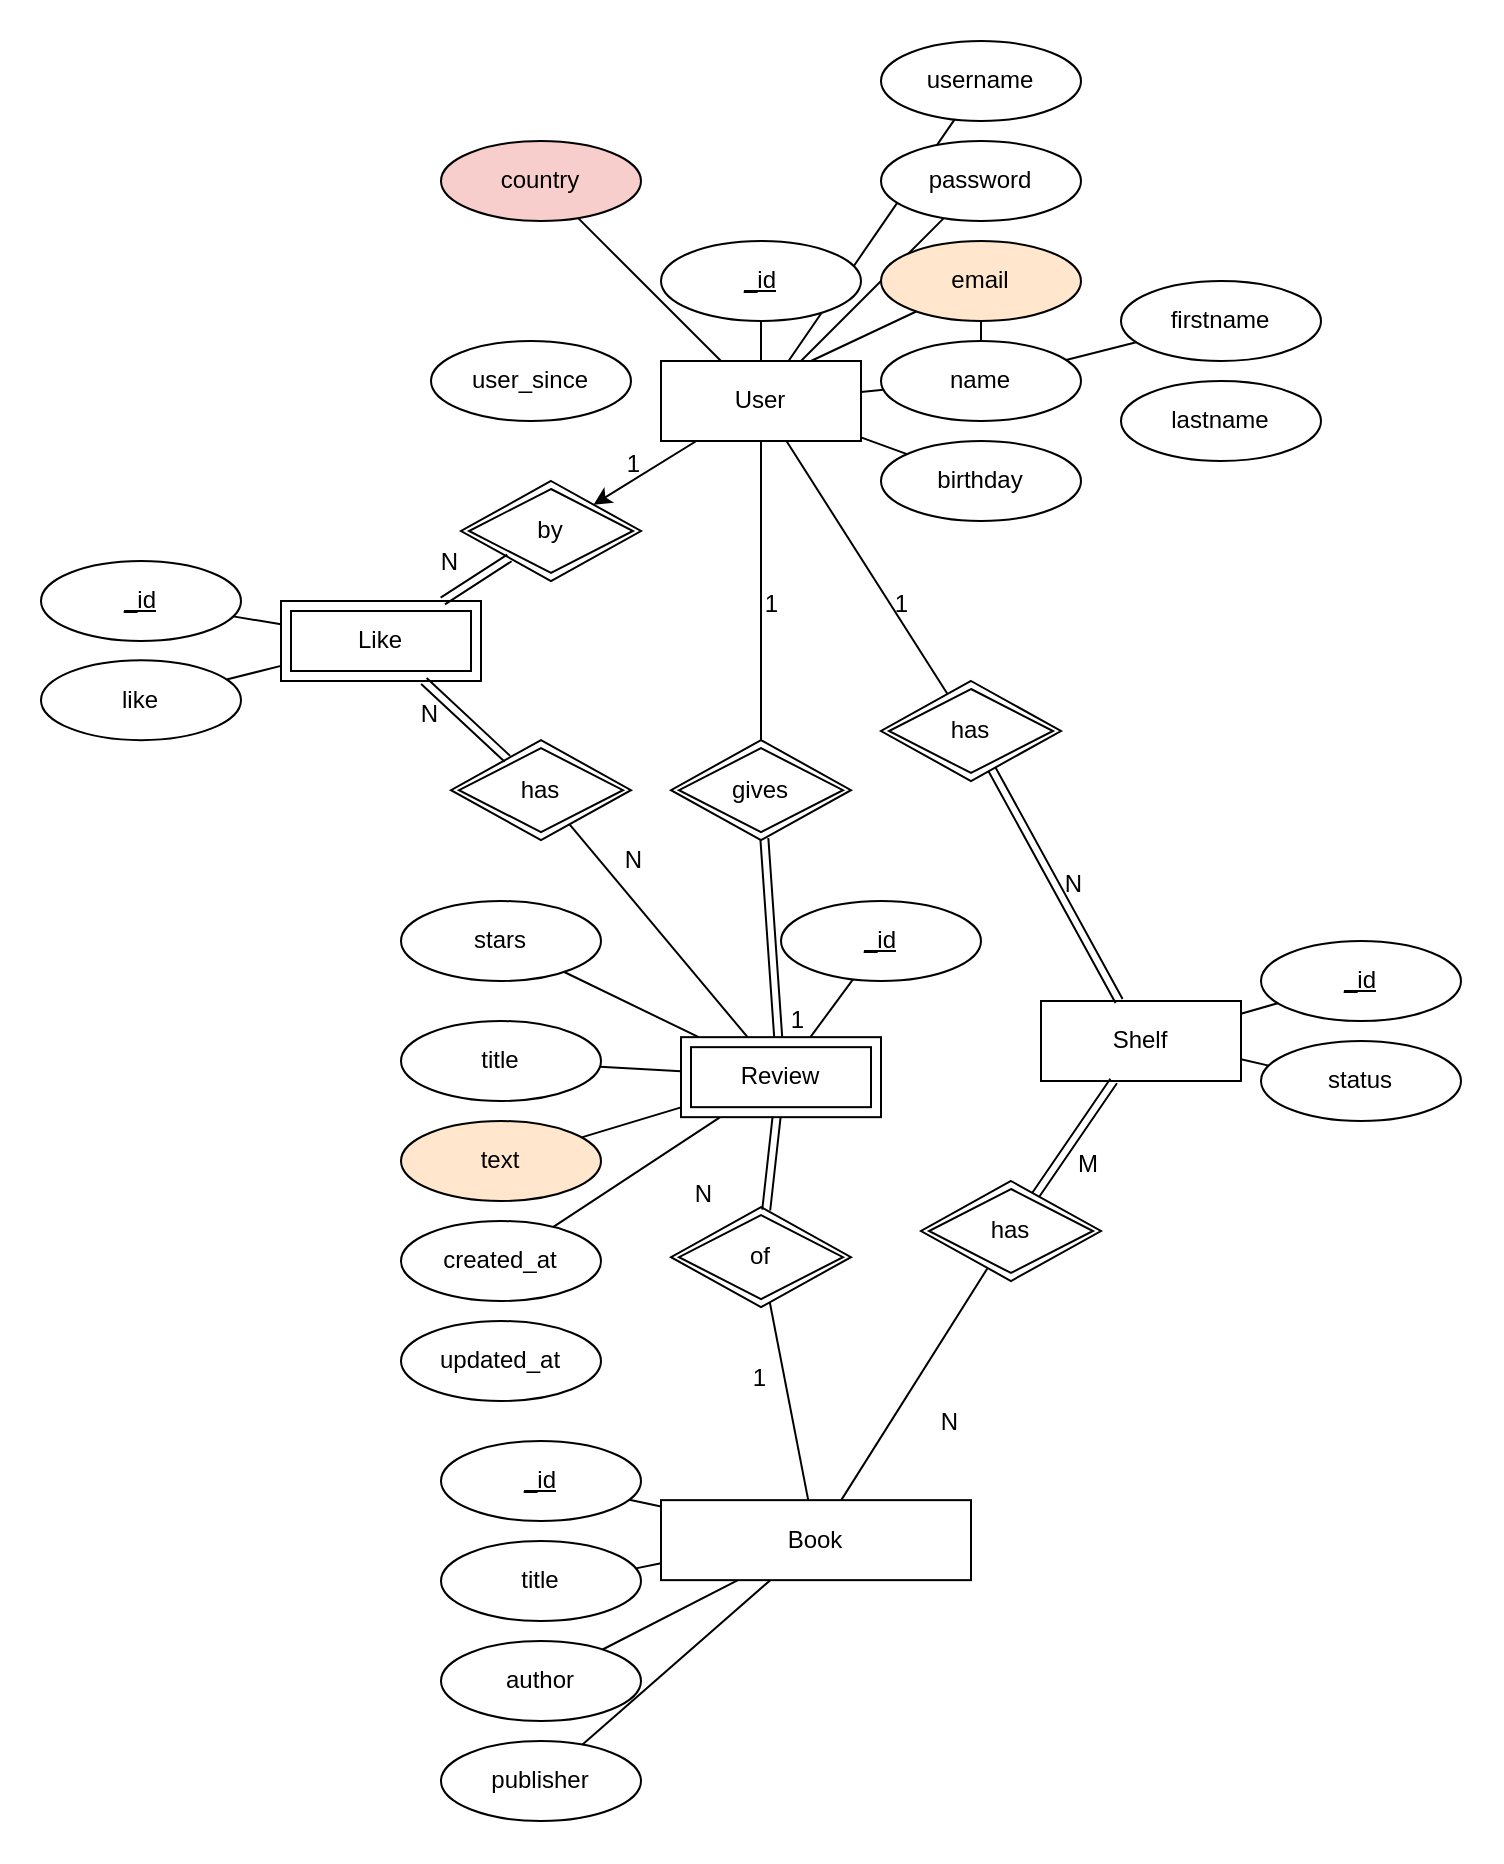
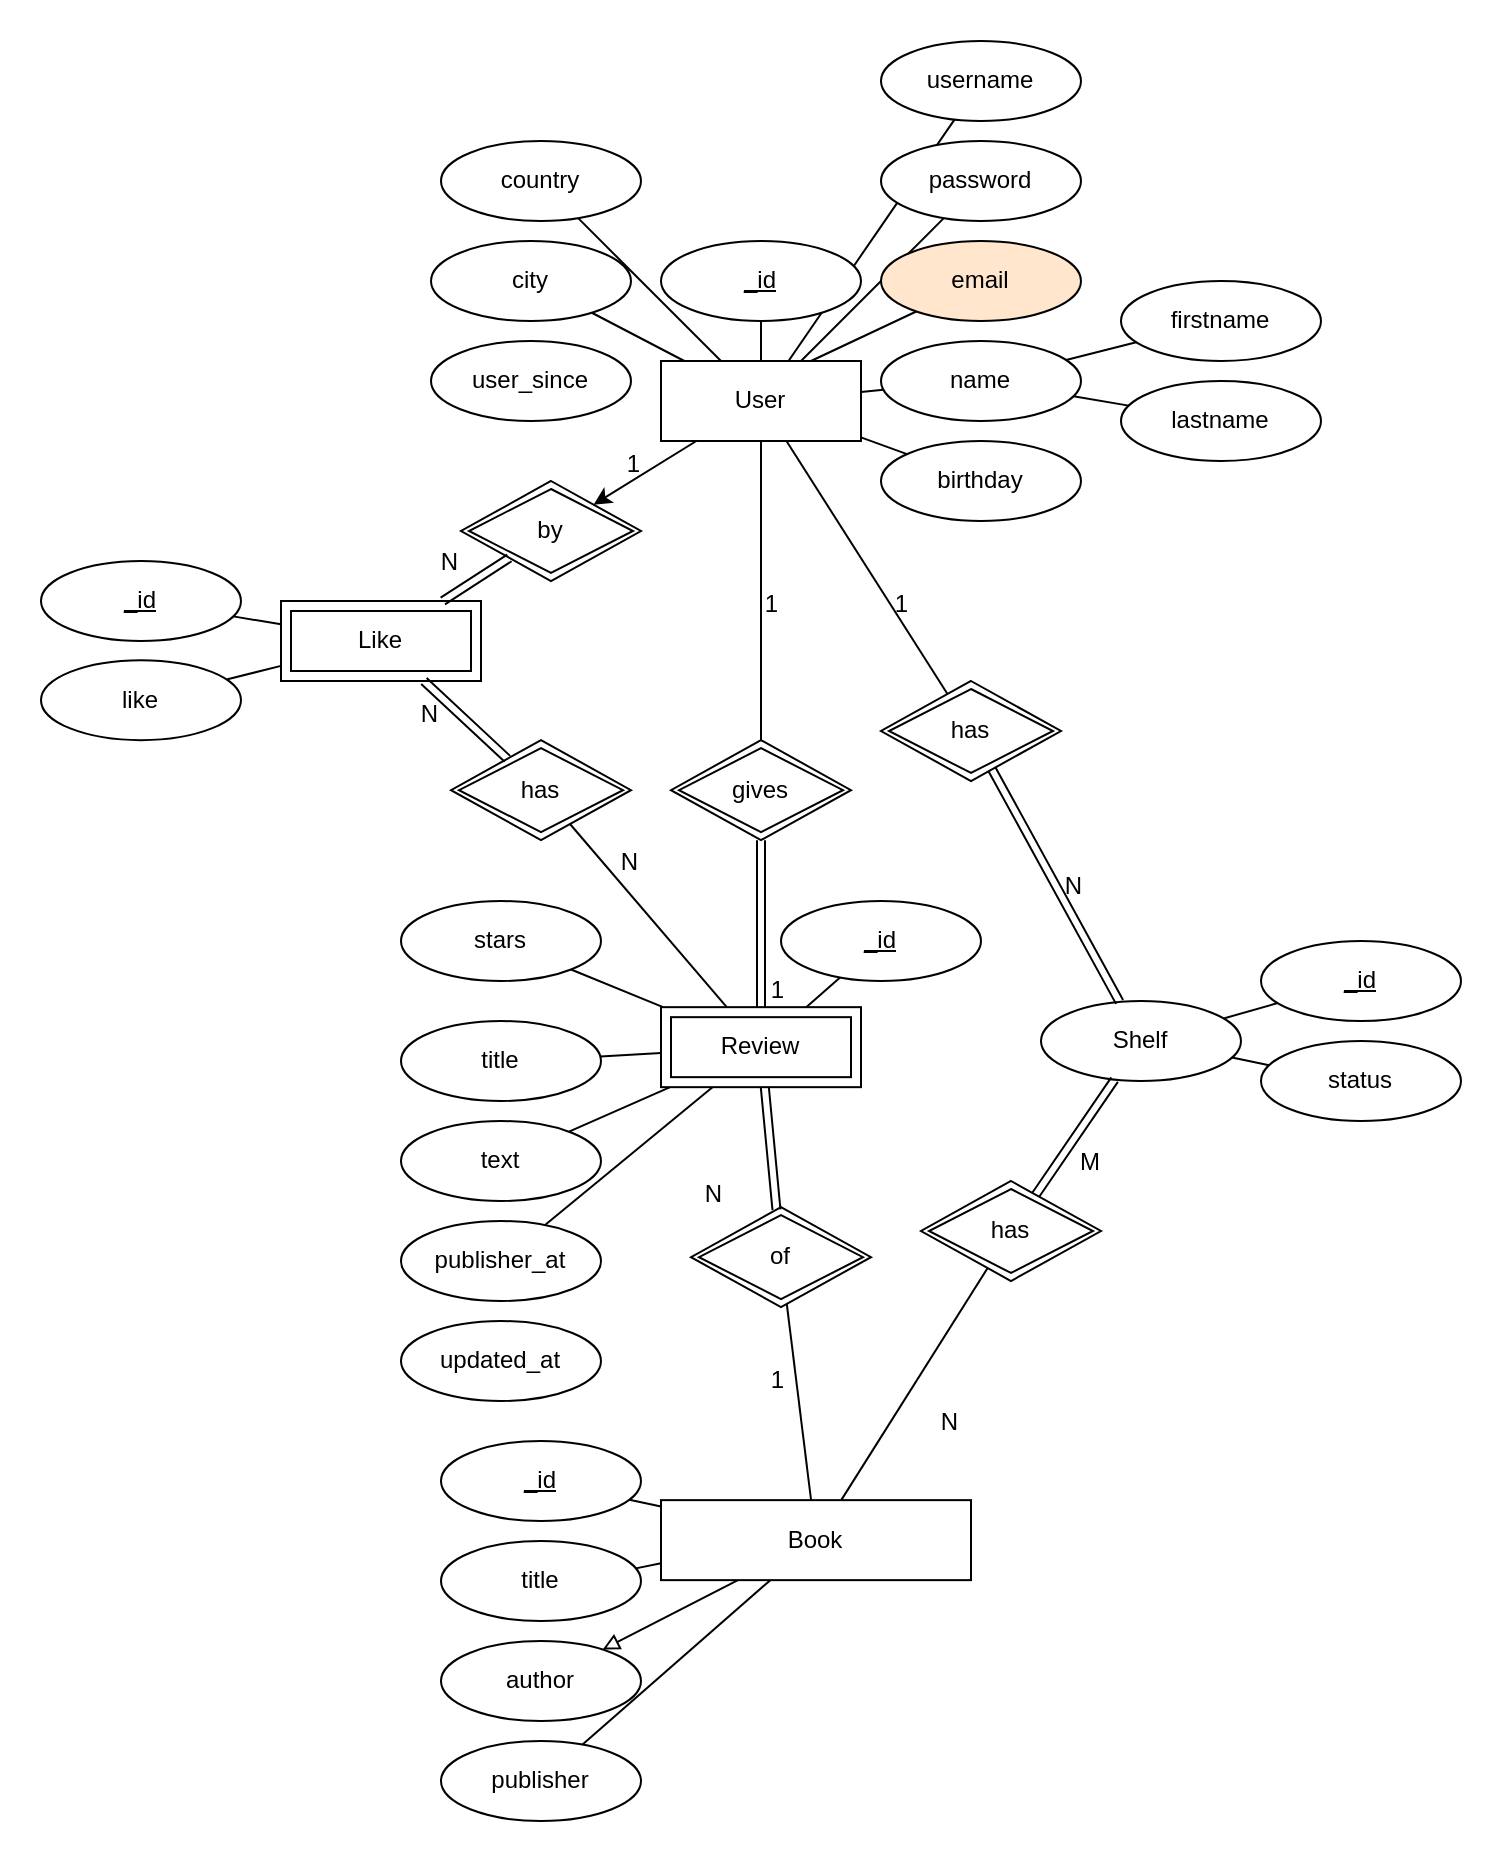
(541, 181) -> (541, 181)
none -> (531, 281)
(981, 331) -> (1101, 401)
none -> (638, 337)
(1141, 1041) -> (1141, 1041)
(781, 1077) -> (761, 1047)
(501, 1161) -> (501, 1161)
(761, 1257) -> (781, 1257)
(501, 1261) -> (501, 1261)
(612, 1644) -> (619, 1641)
